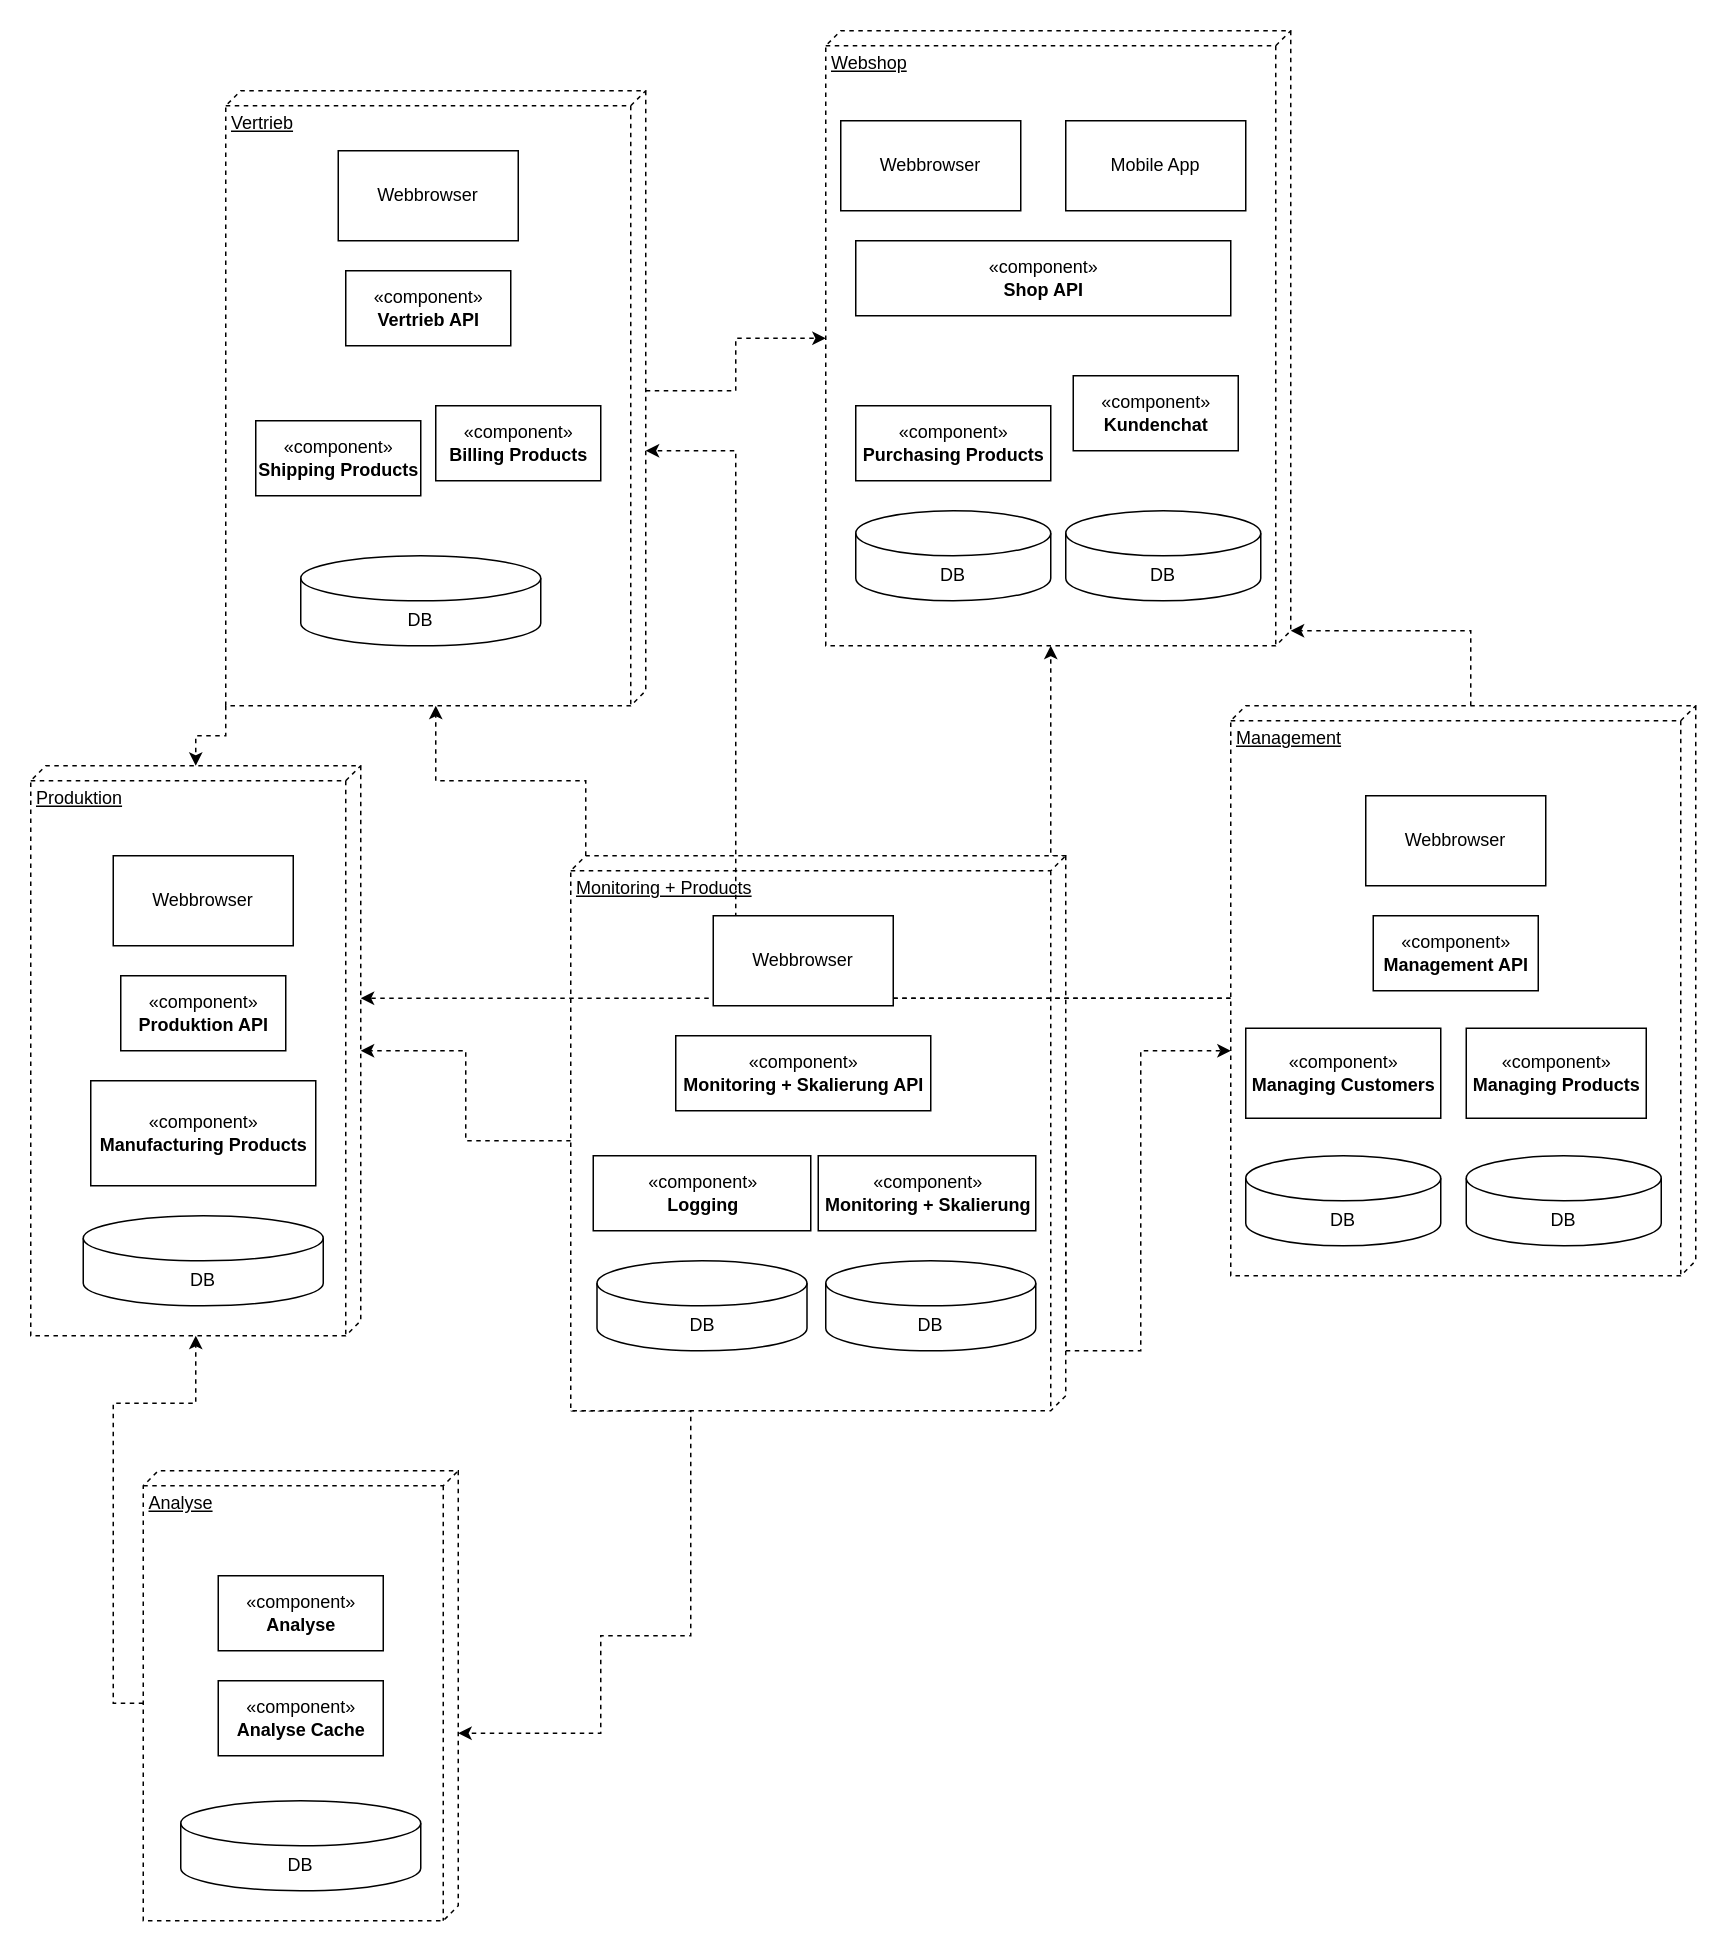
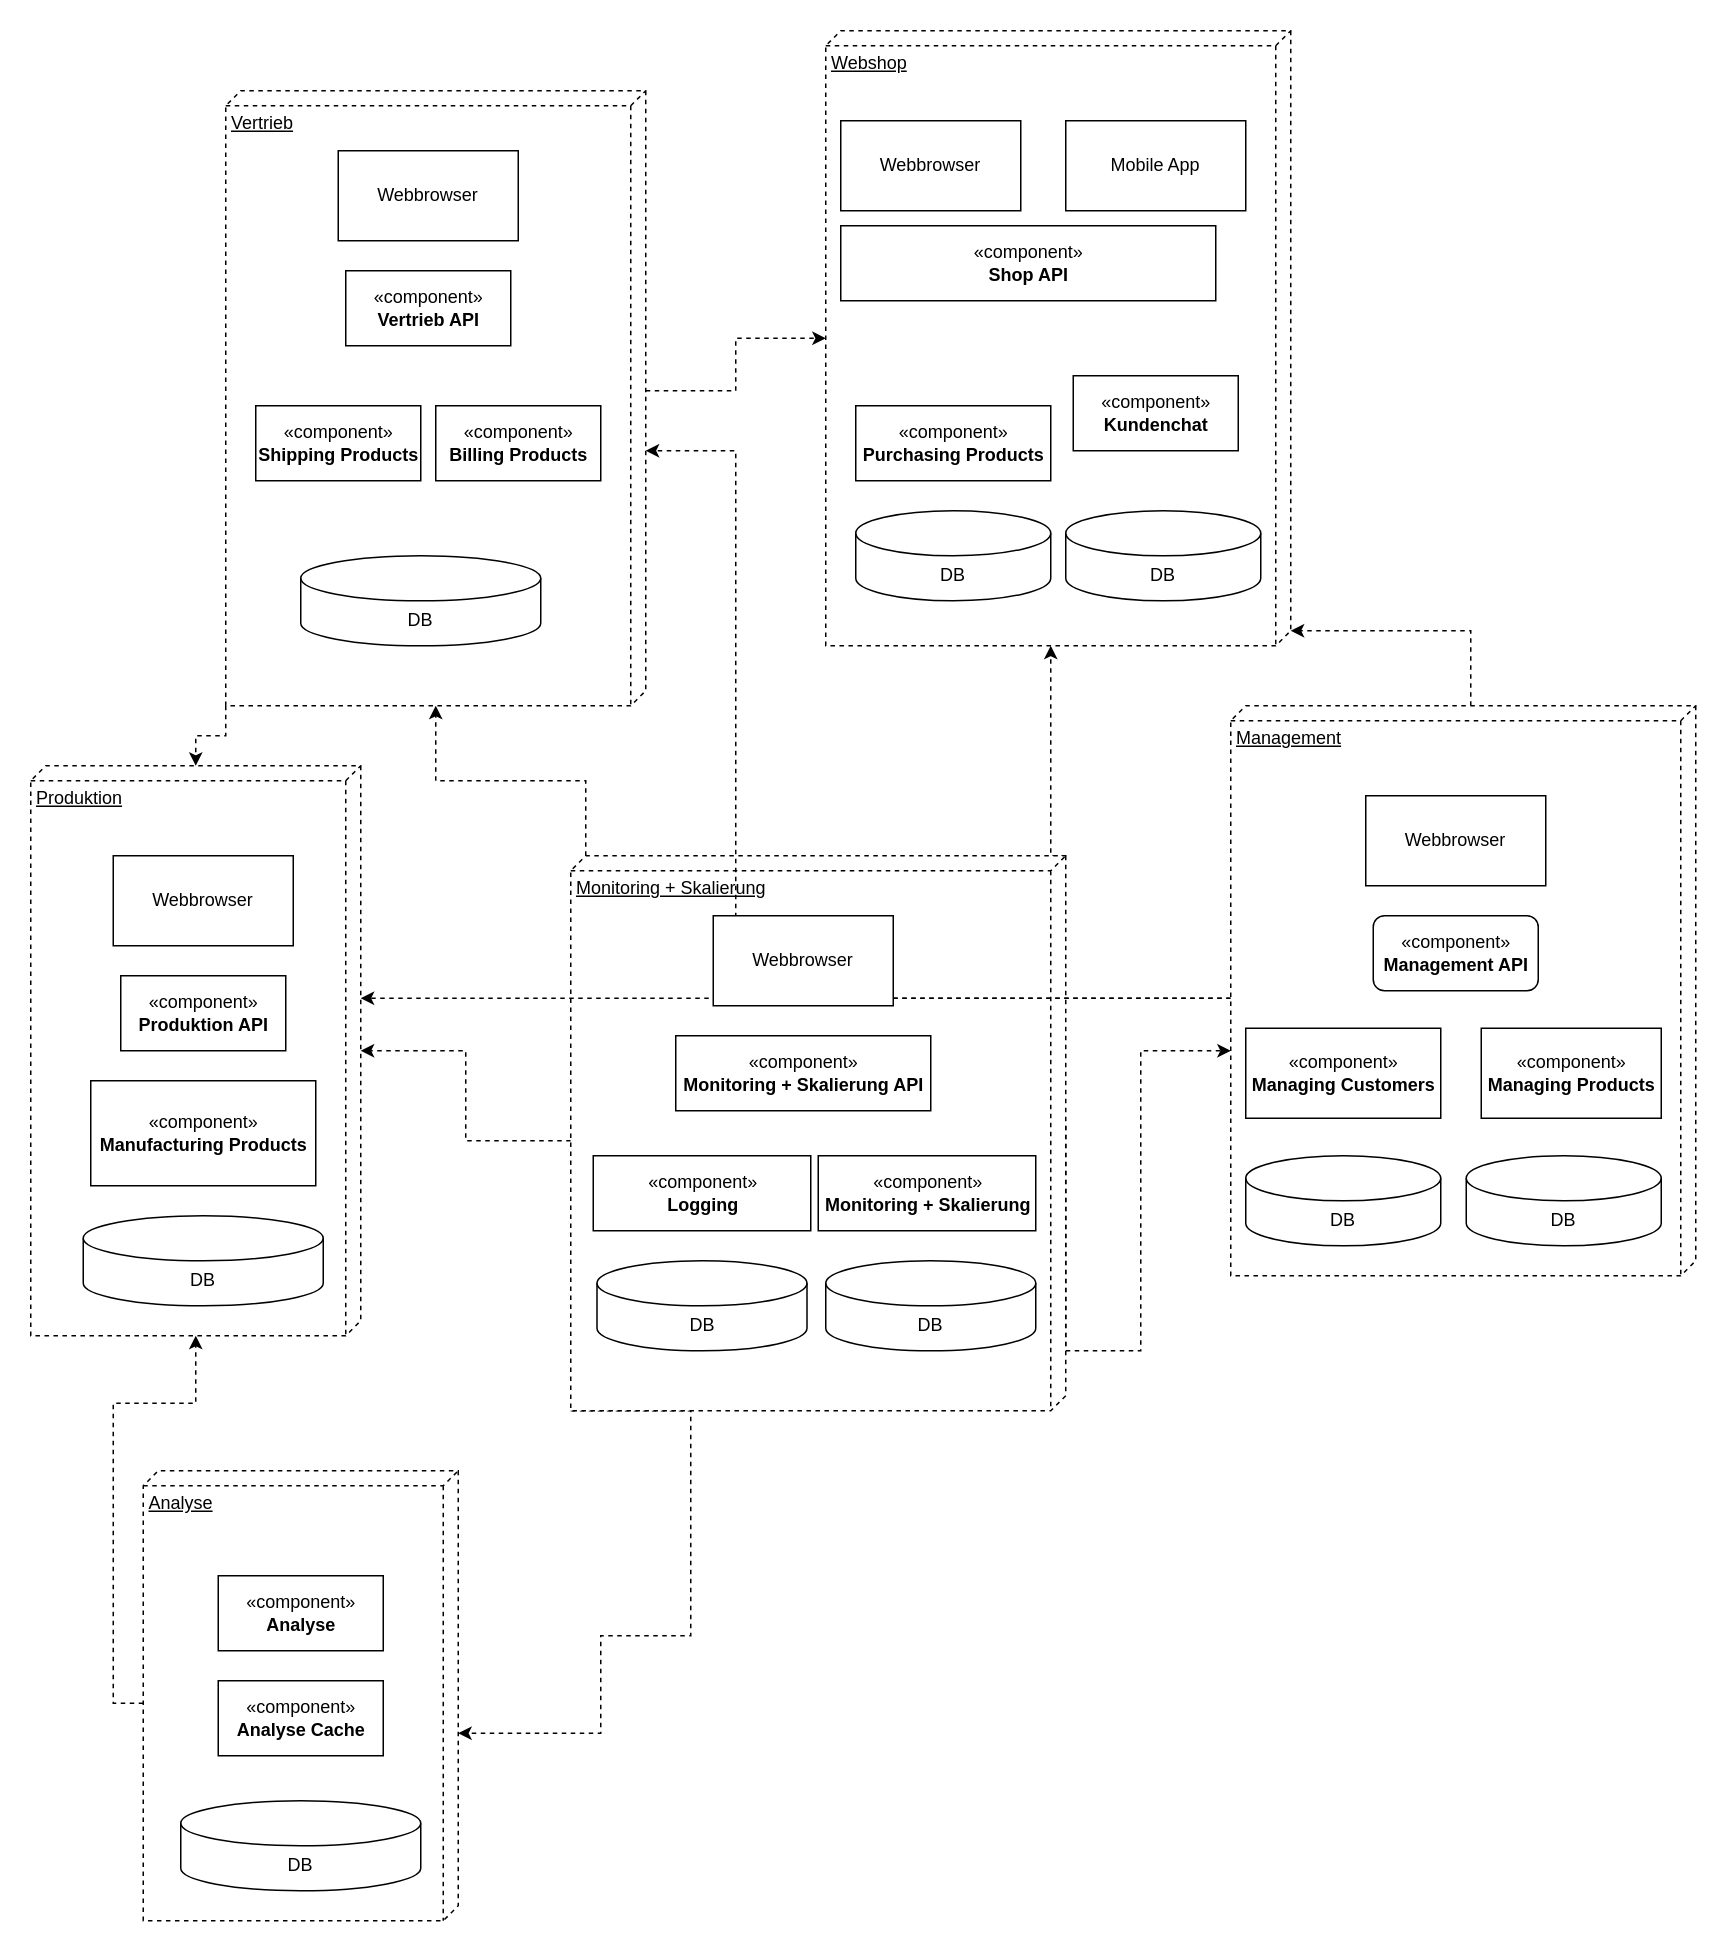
(1043, 278) -> (1028, 263)
(338, 458) -> (338, 443)
(673, 889) -> (679, 889)
(1456, 953) -> (1456, 953)
(1556, 1073) -> (1571, 1073)
